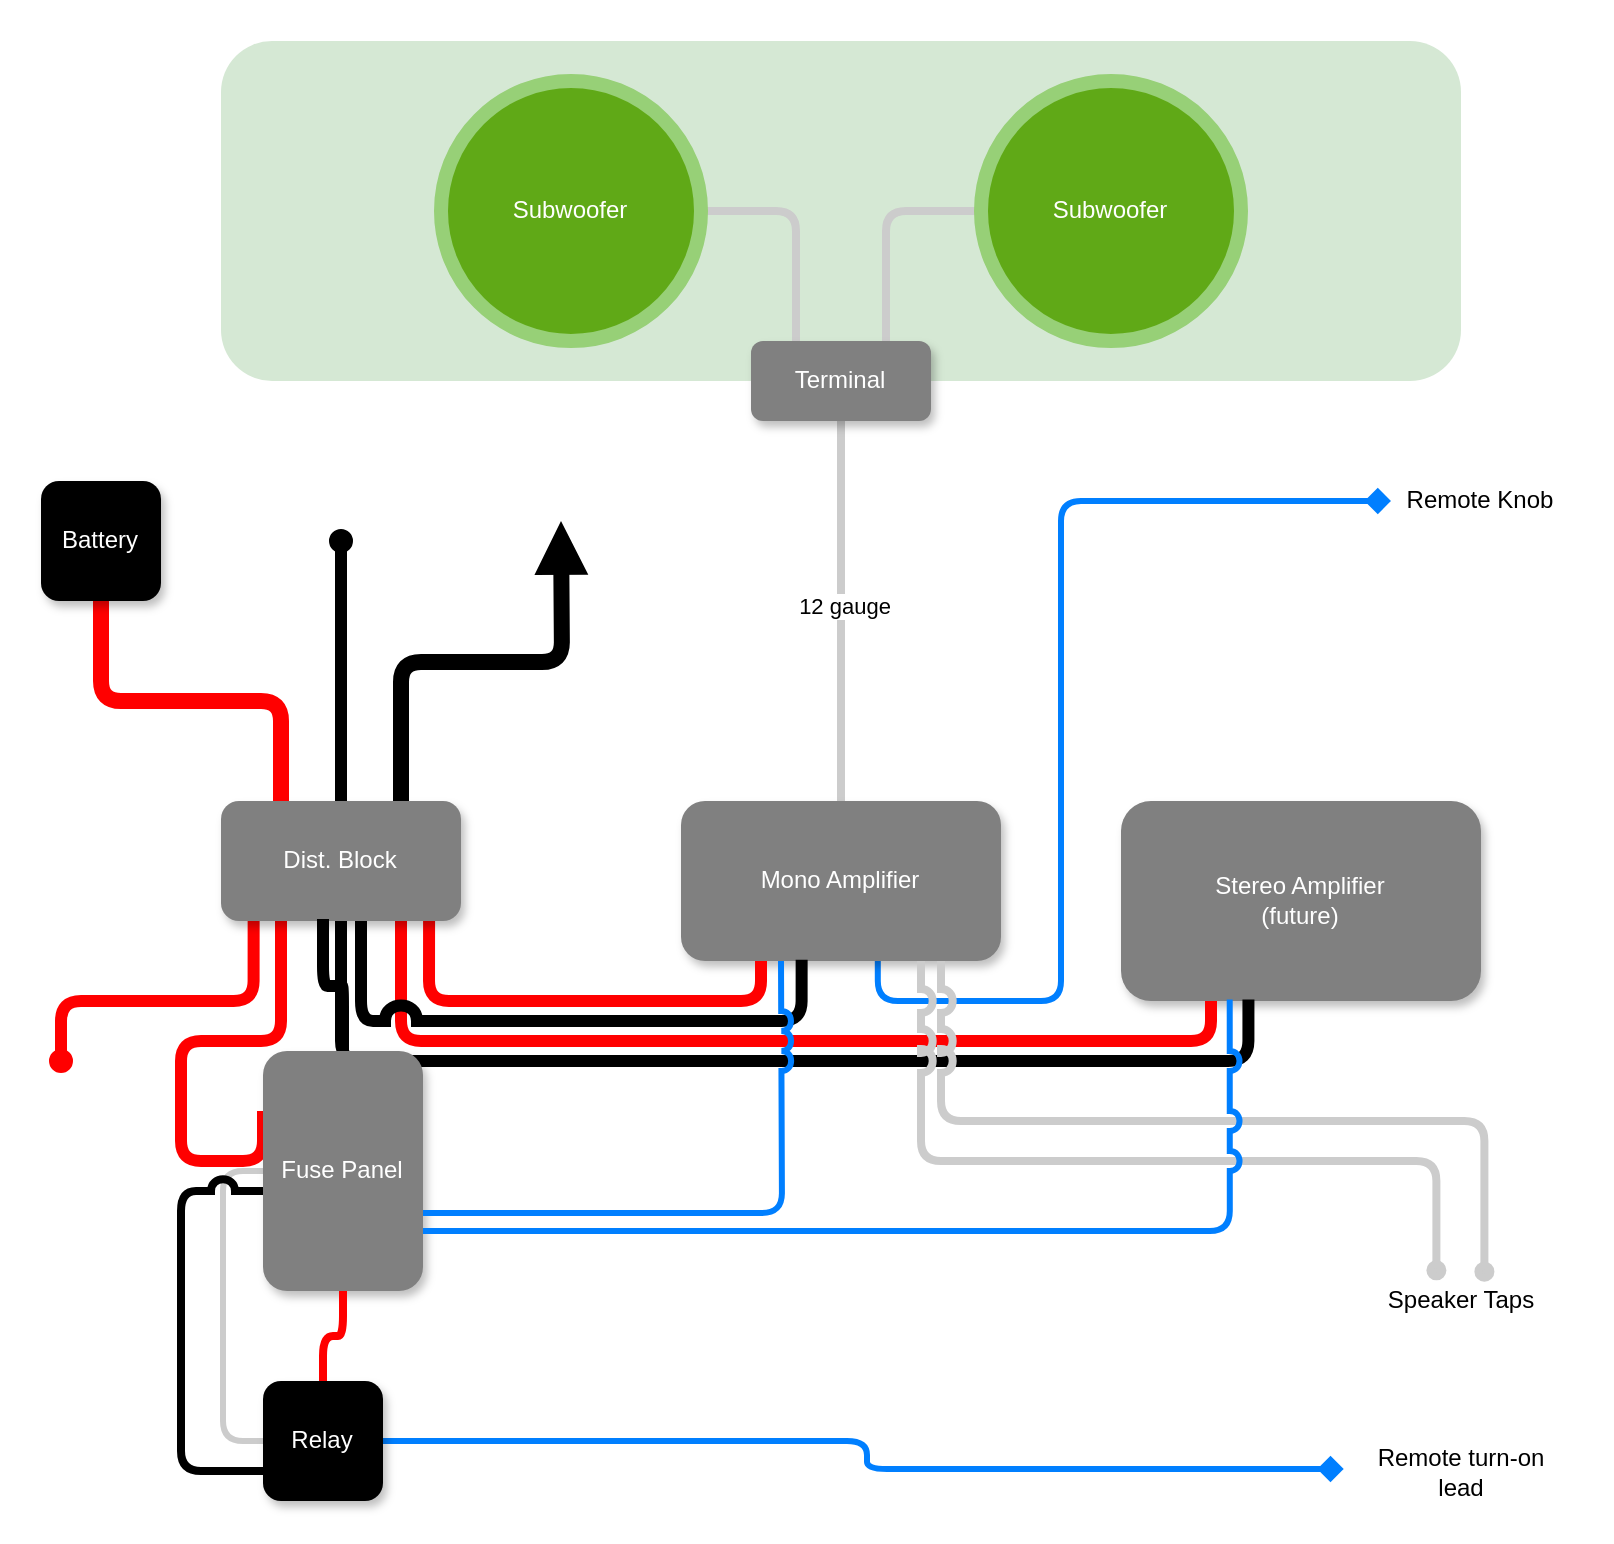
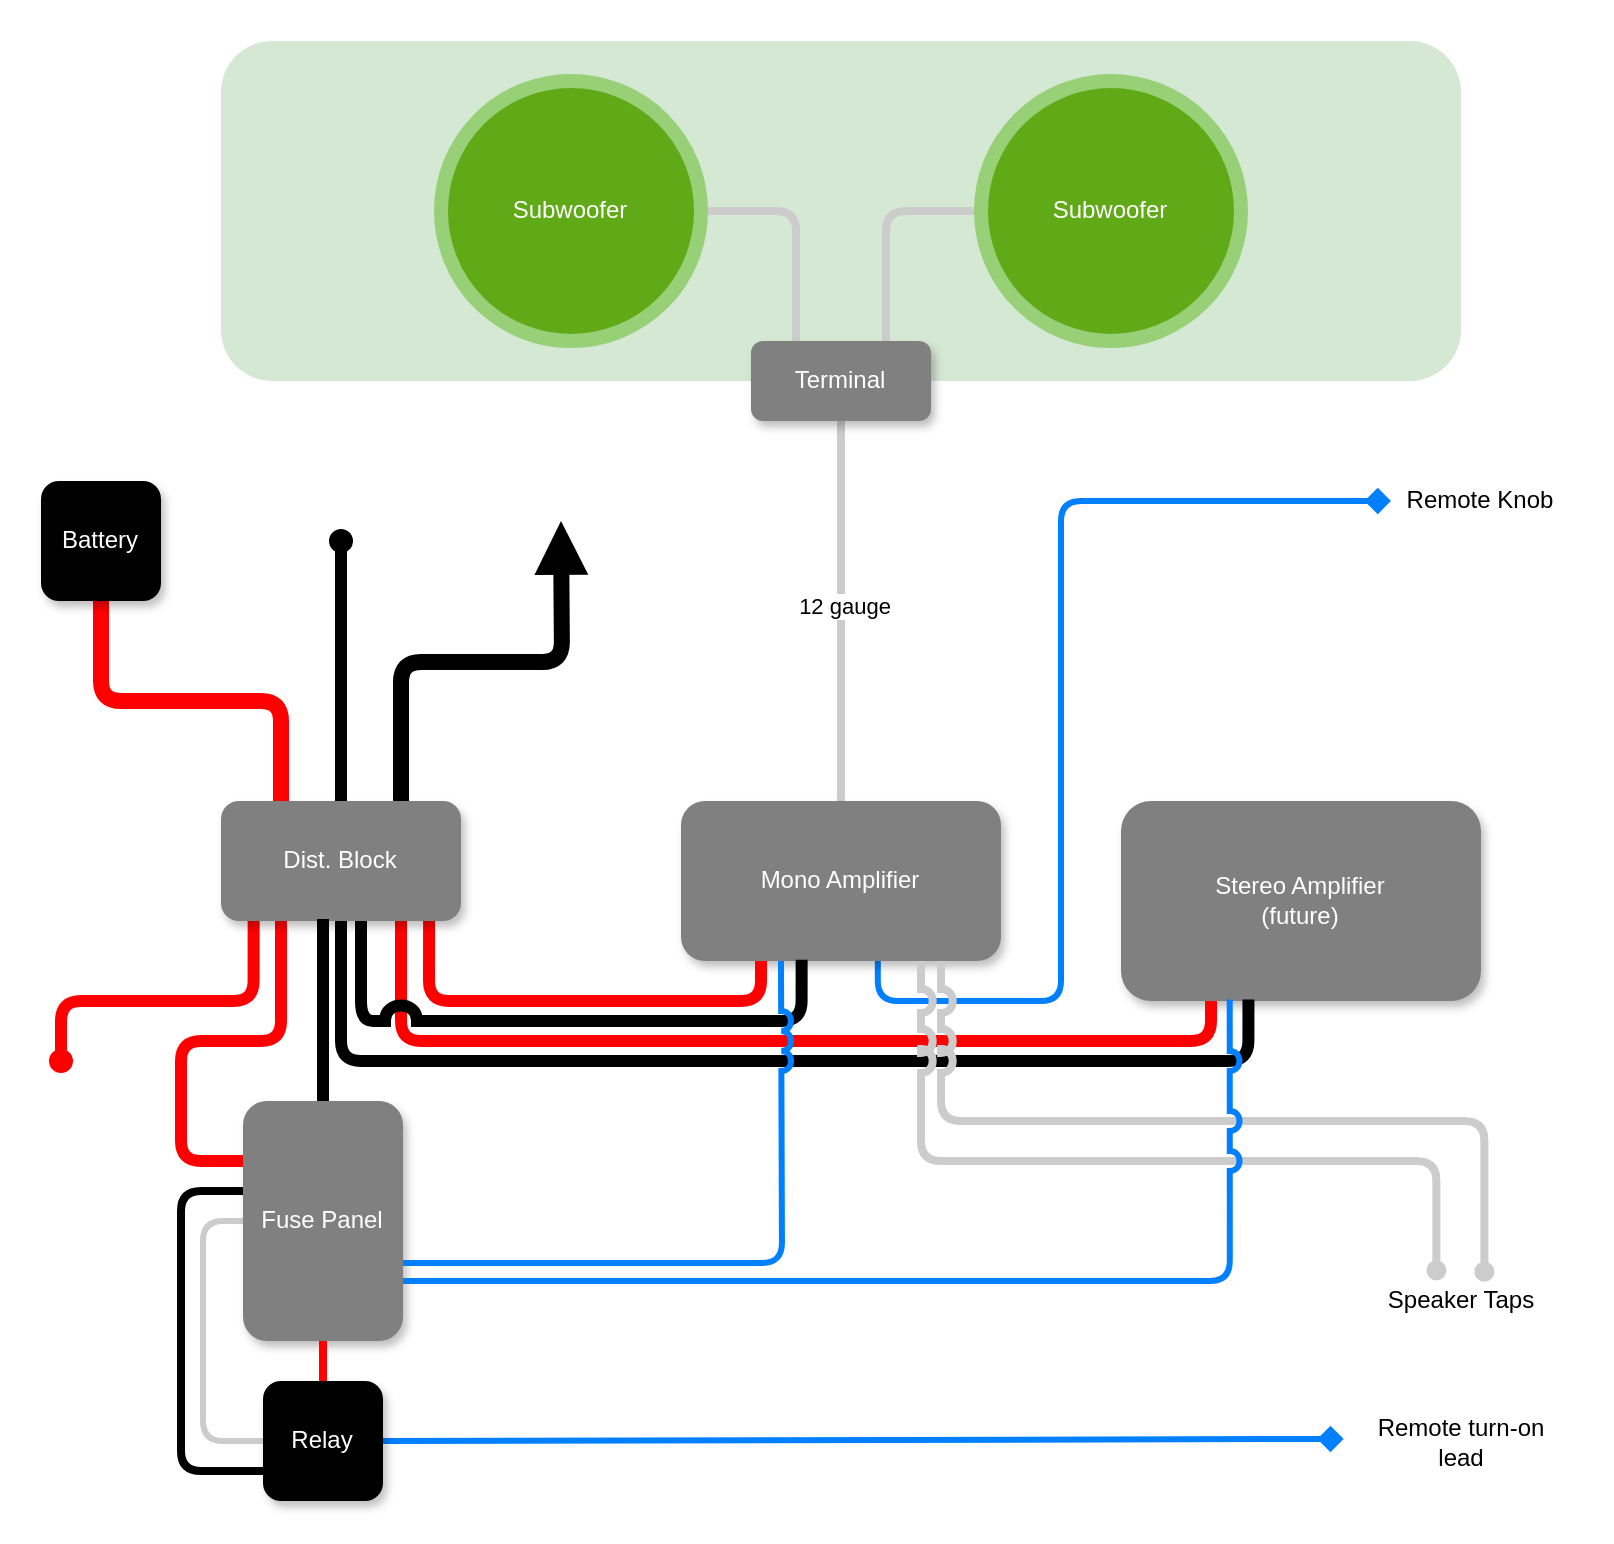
(343, 1171) -> (323, 1221)
(1461, 1473) -> (1461, 1443)
